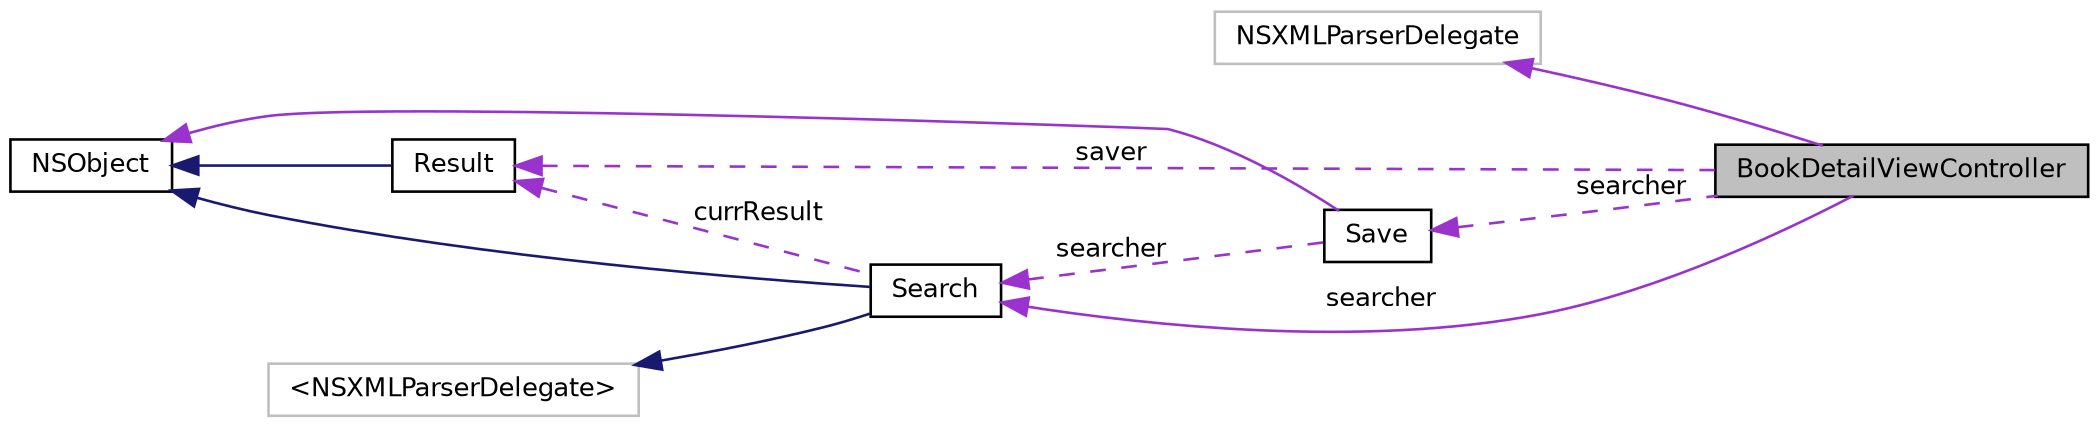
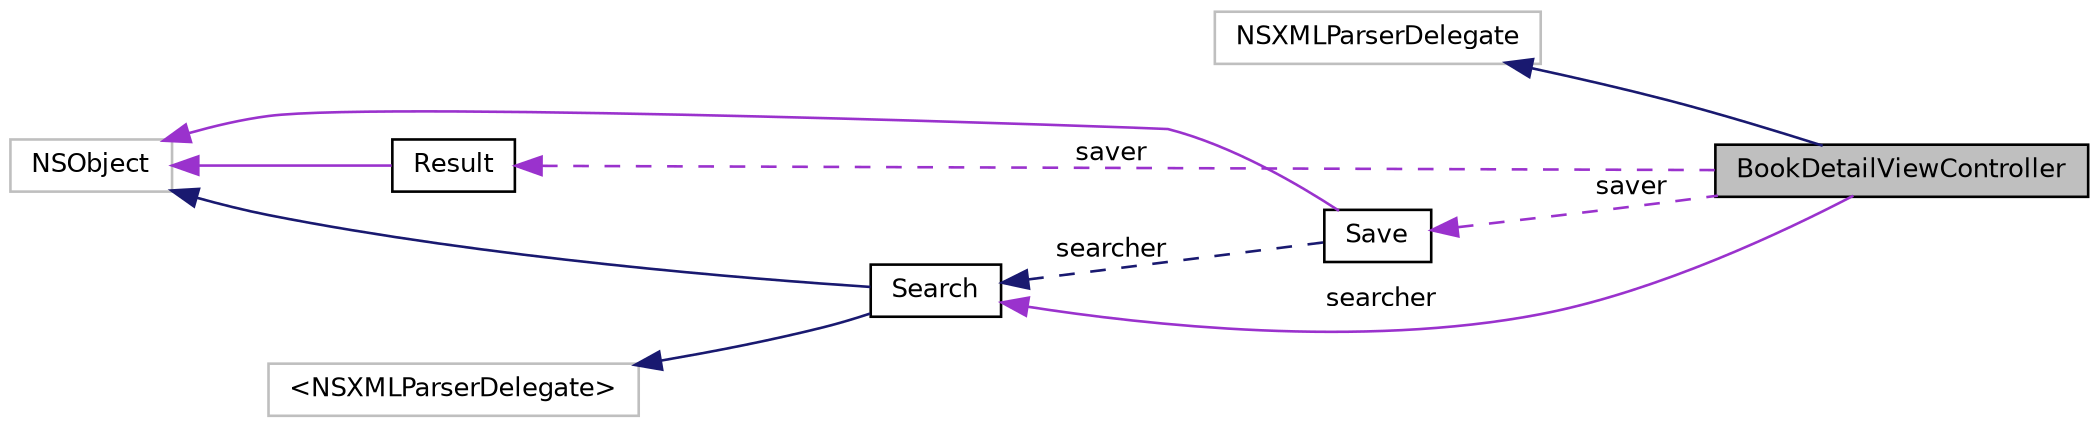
(1678, 103) -> (1678, 103)
(91, 166) -> (91, 166)
(295, 166) -> (295, 166)
(1628, 188) -> (1628, 188)
(706, 231) -> none
(1176, 261) -> (1176, 261)
